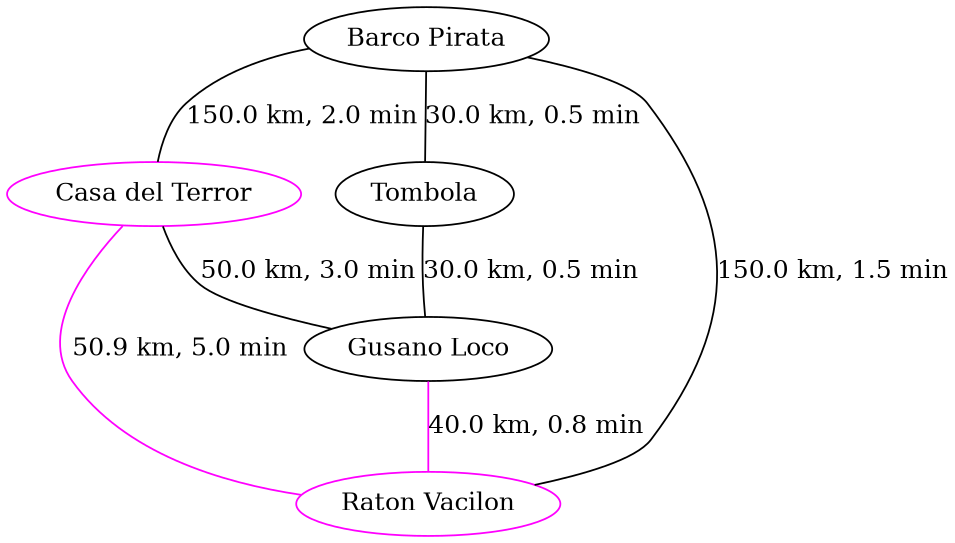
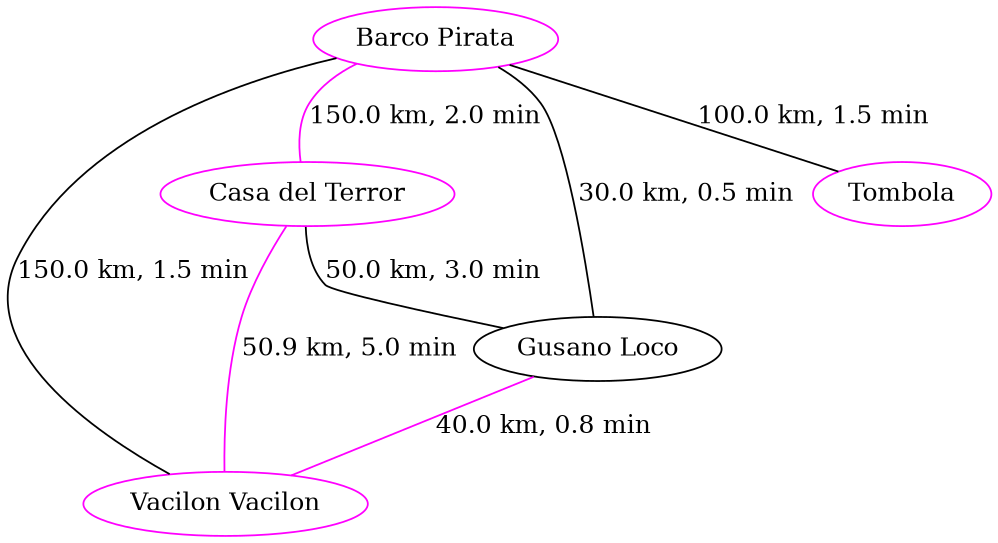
(427, 39) -> (436, 39)
(214, 82) -> (310, 102)
(532, 117) -> (813, 117)
(425, 194) -> (902, 194)
(423, 272) -> (569, 181)
(428, 504) -> (226, 504)
